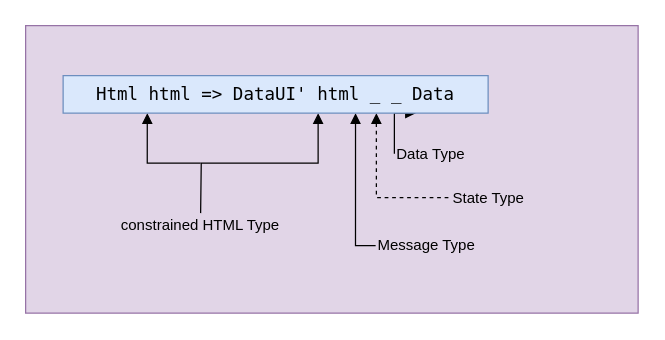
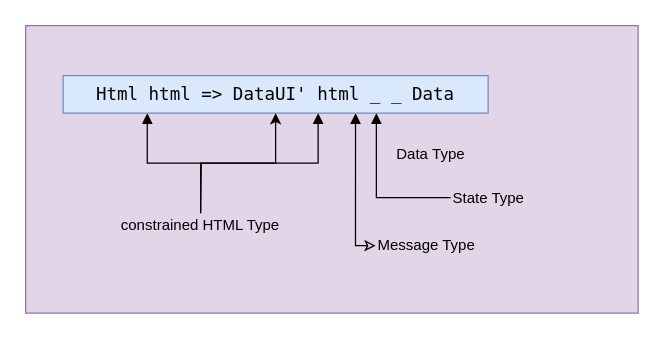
(394, 127) -> none
none -> (276, 141)
(377, 198) -> (377, 198)
(369, 246) -> (366, 246)
